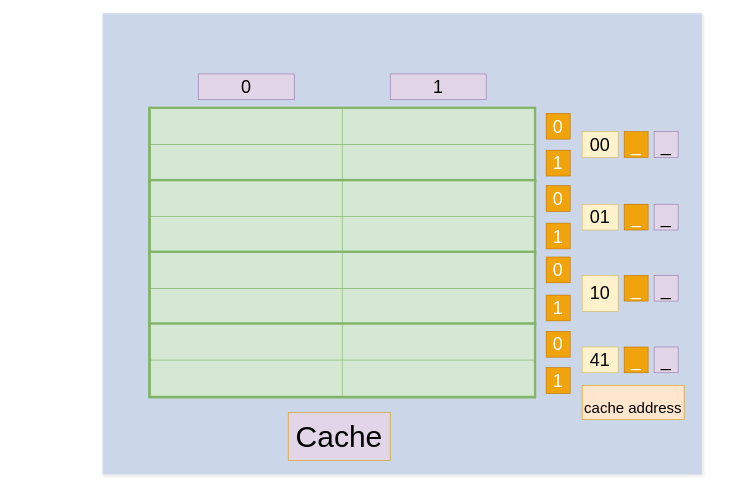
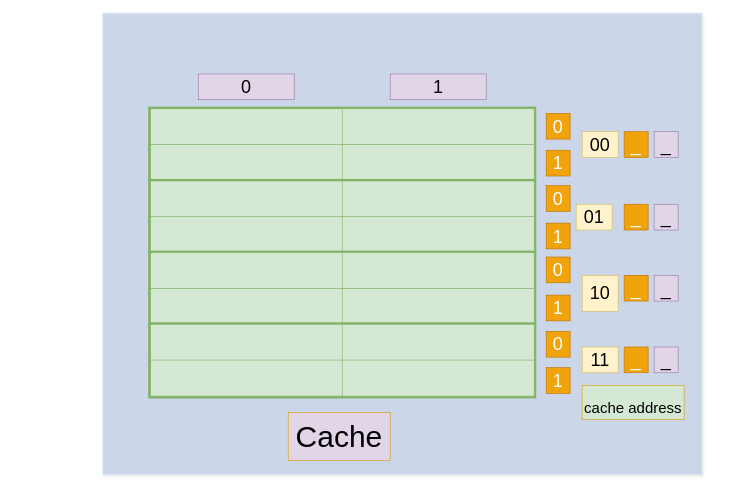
(600, 217) -> (594, 217)
(600, 360) -> (600, 360)
(633, 402) -> (633, 402)
